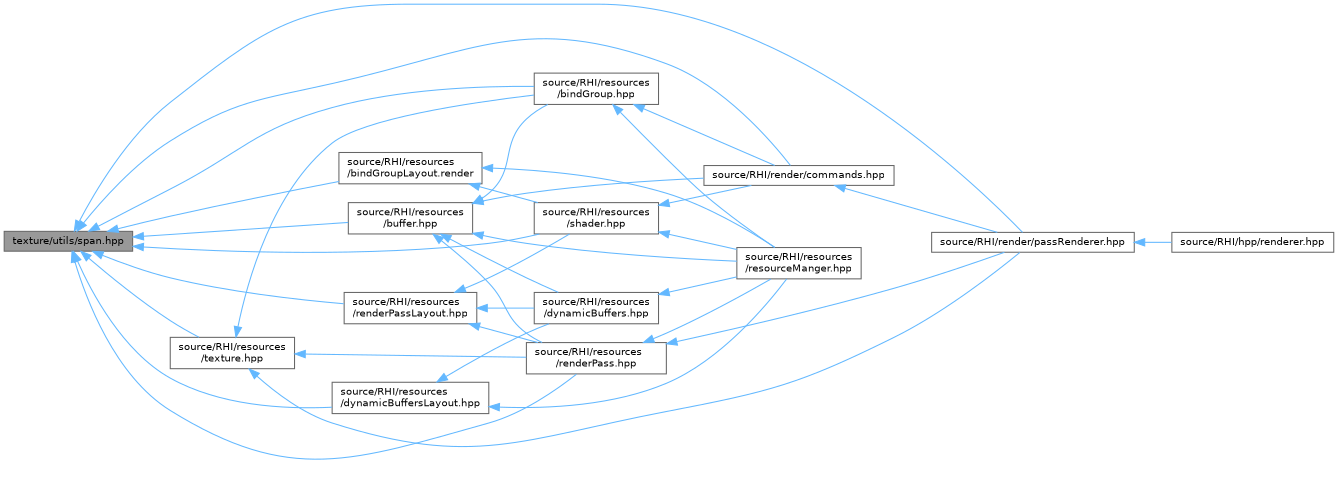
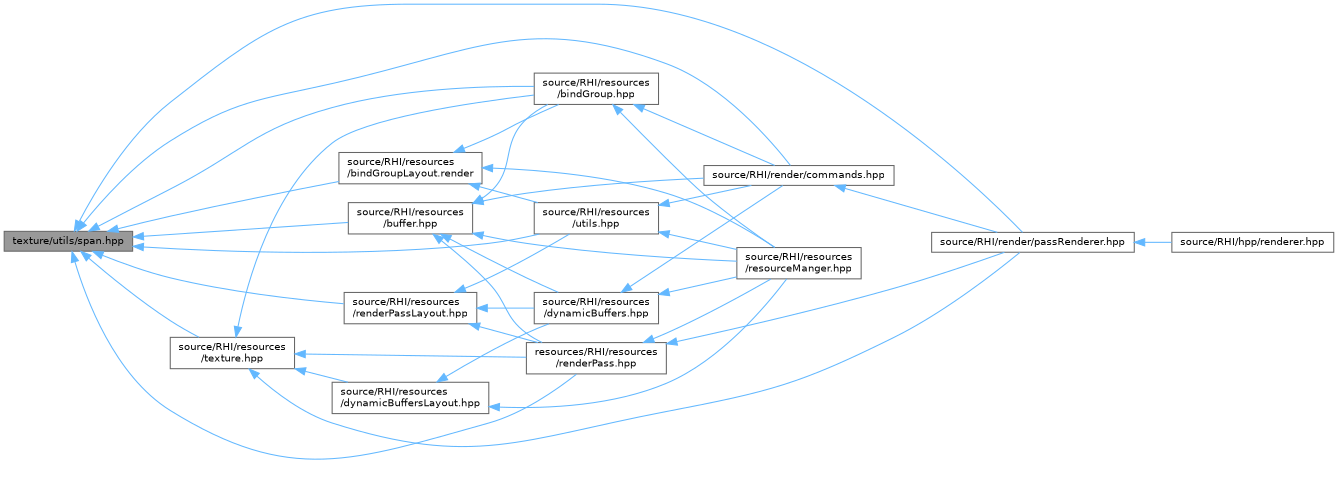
none -> (511, 127)
(596, 218) -> (596, 218)
none -> (706, 236)
(596, 358) -> (596, 358)
(177, 381) -> (327, 377)
